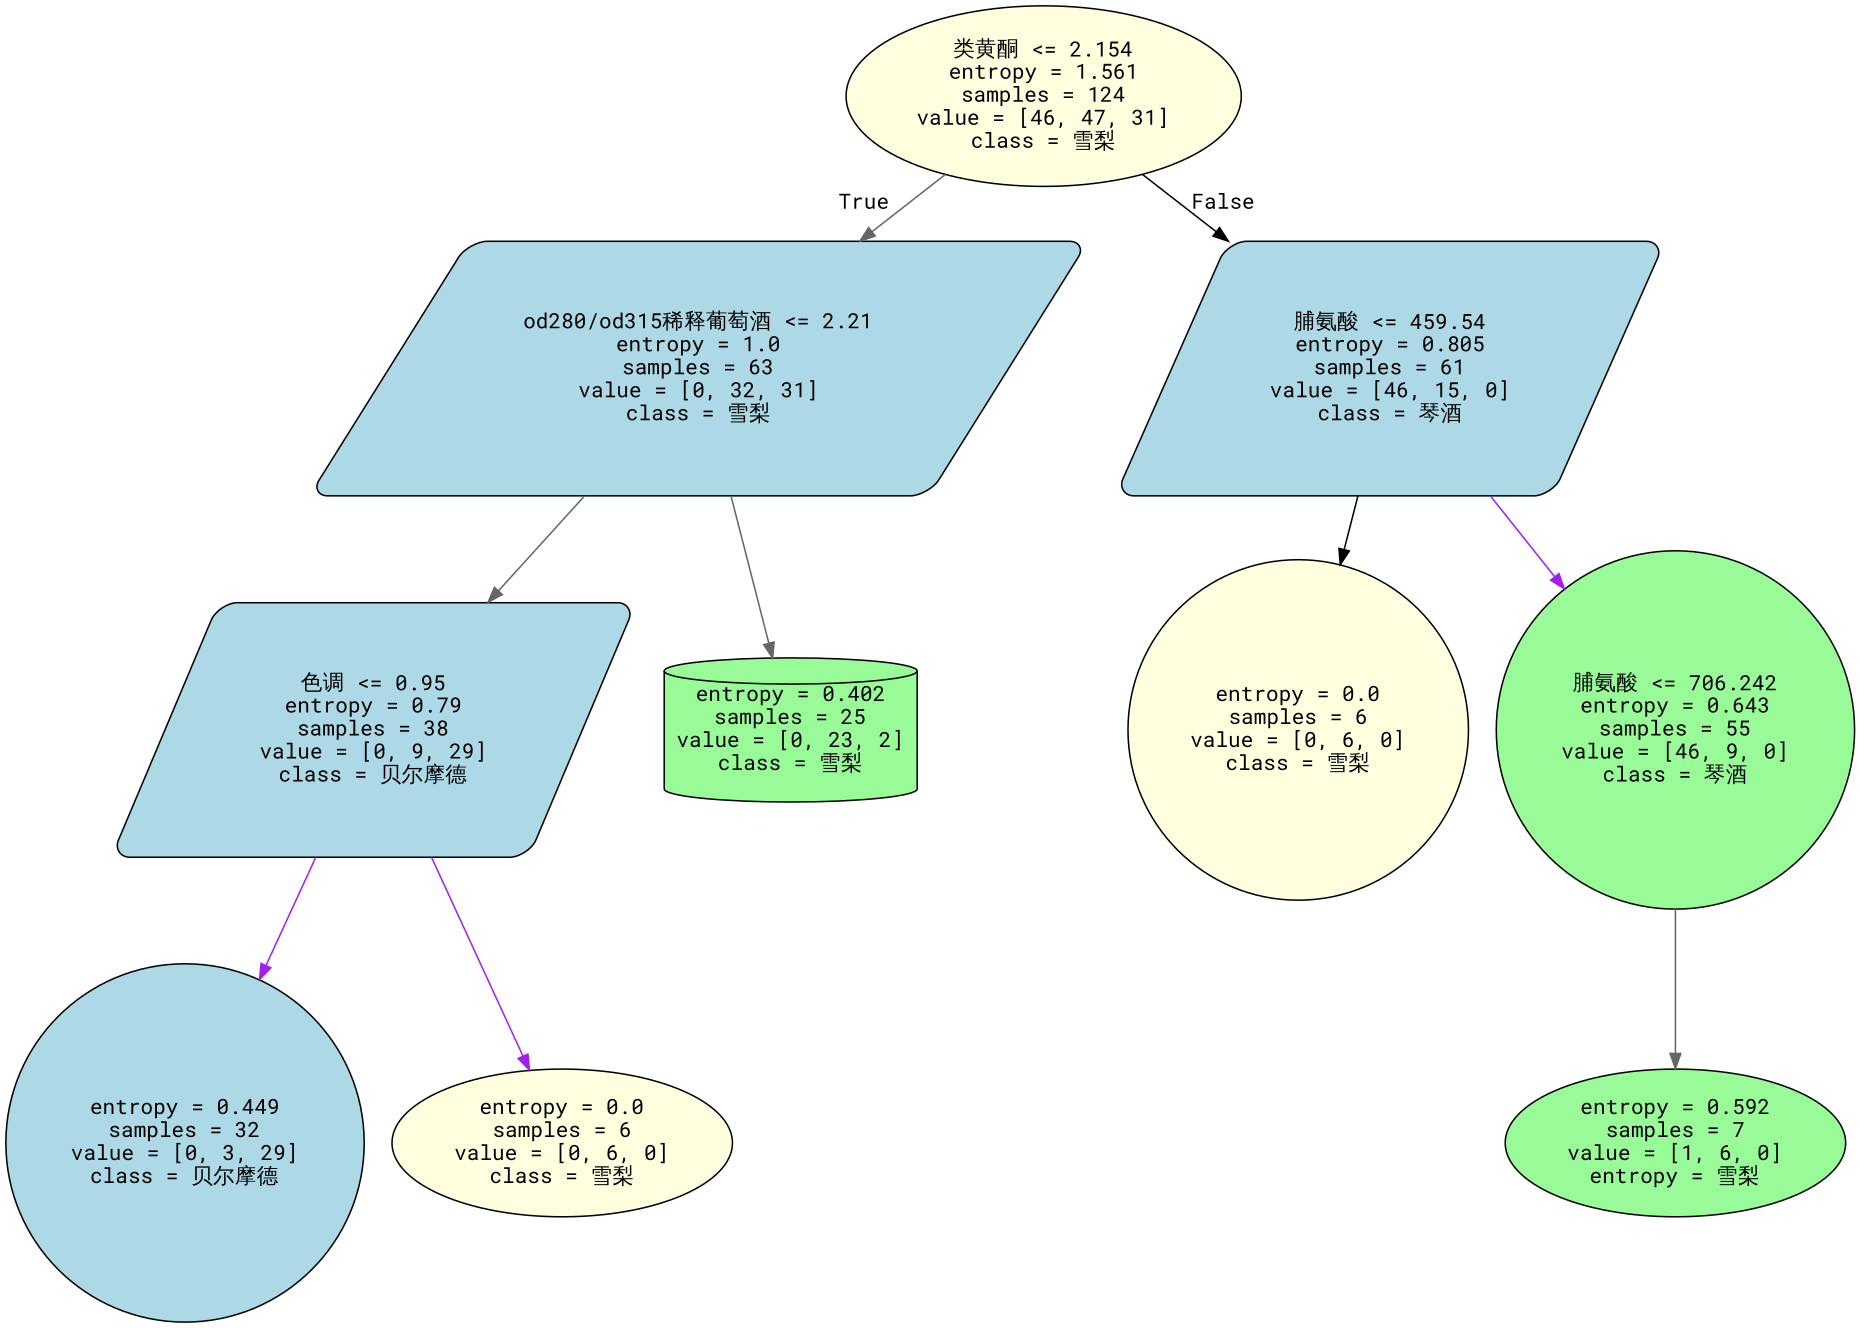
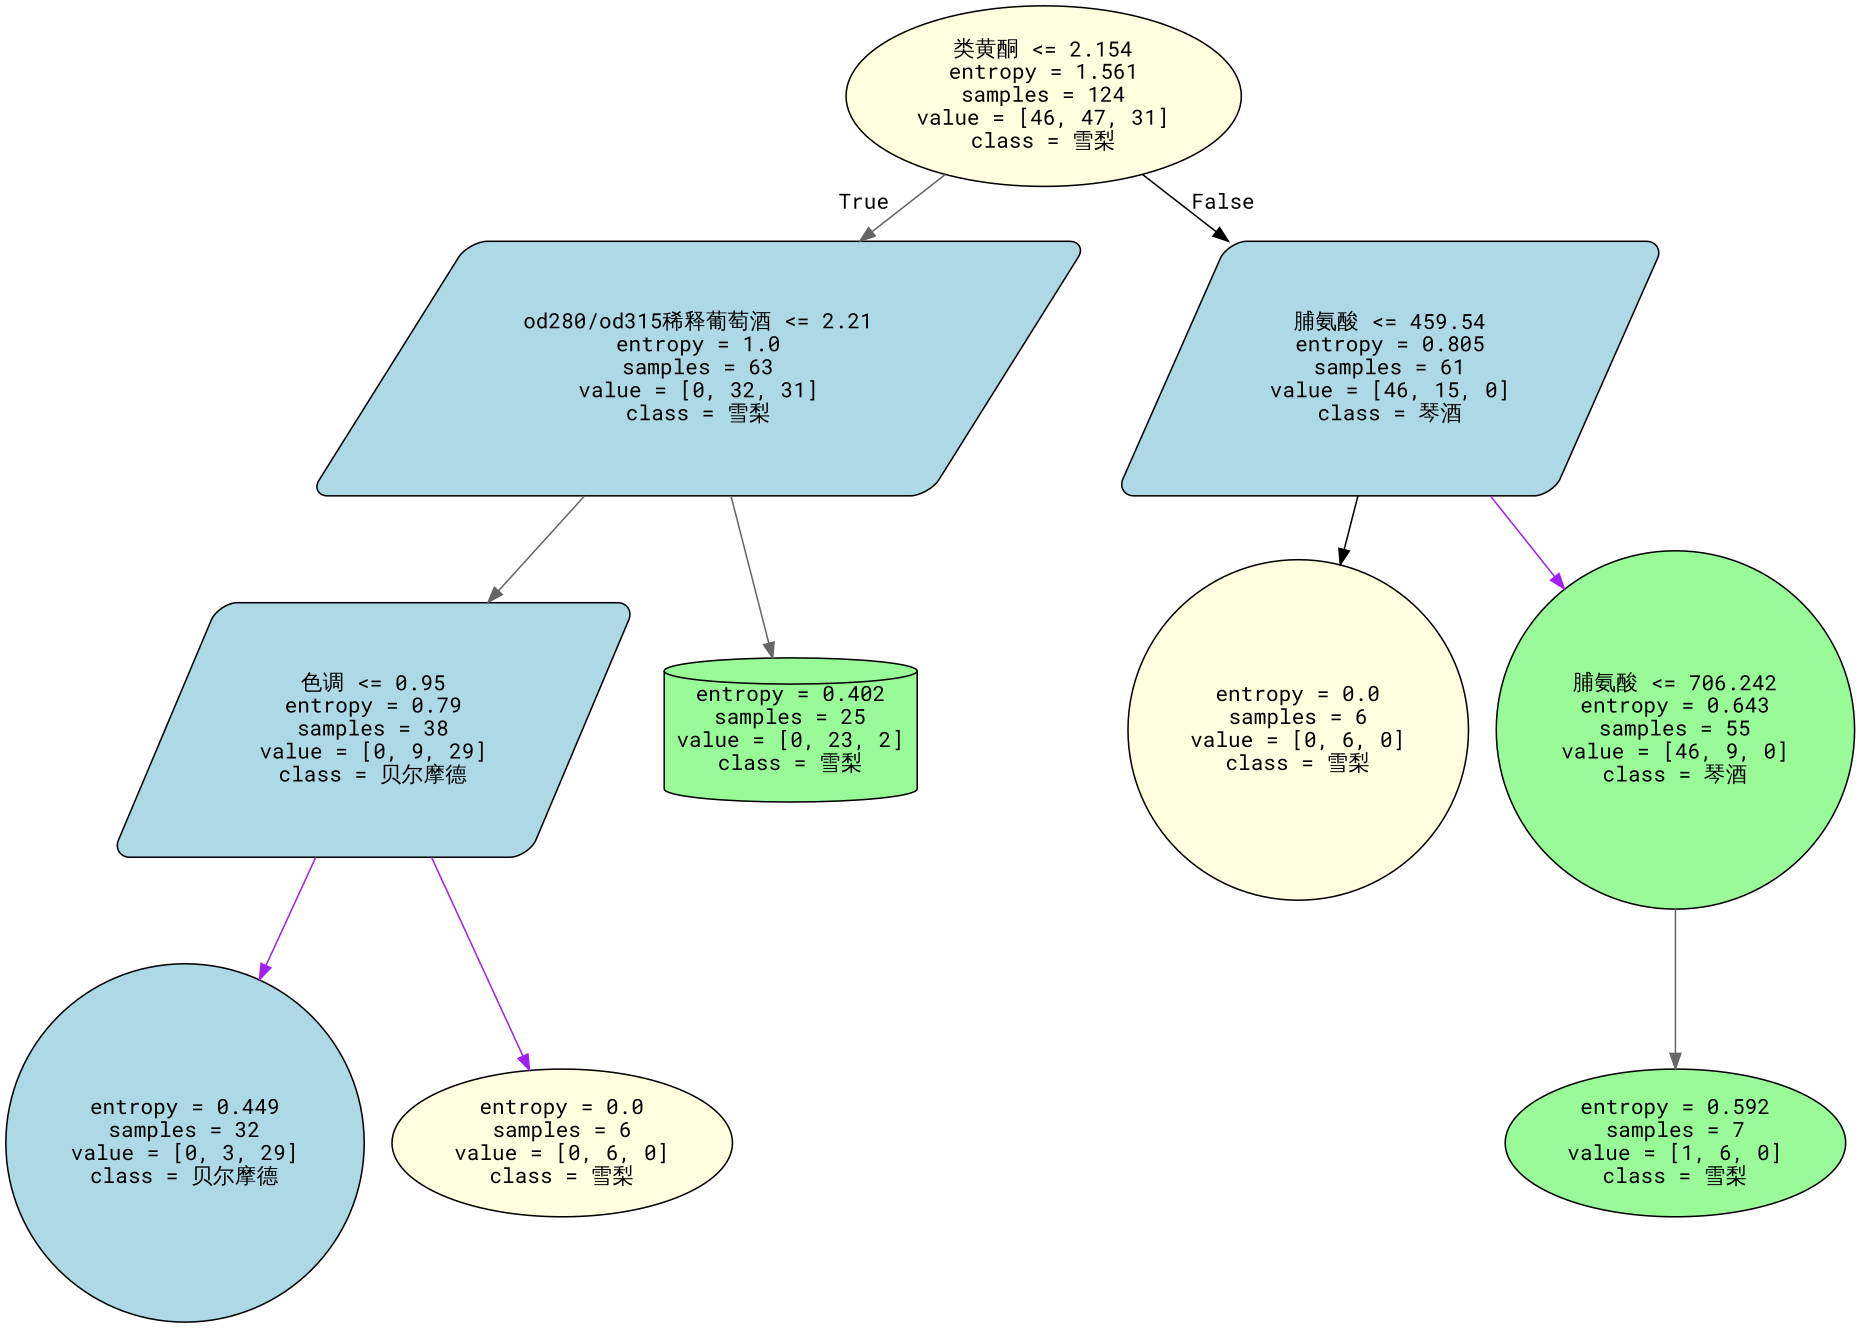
(1675, 1143) -> (1675, 1143)
